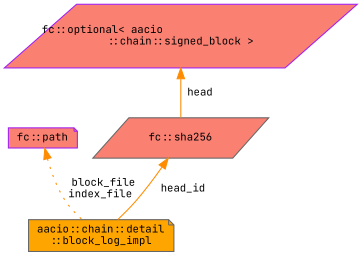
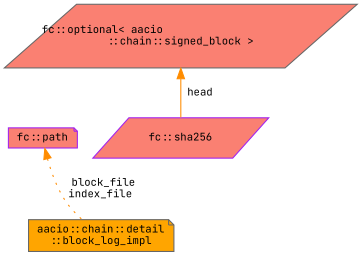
(181, 36) -> (181, 36)
(181, 138) -> (181, 138)
(141, 195) -> none
